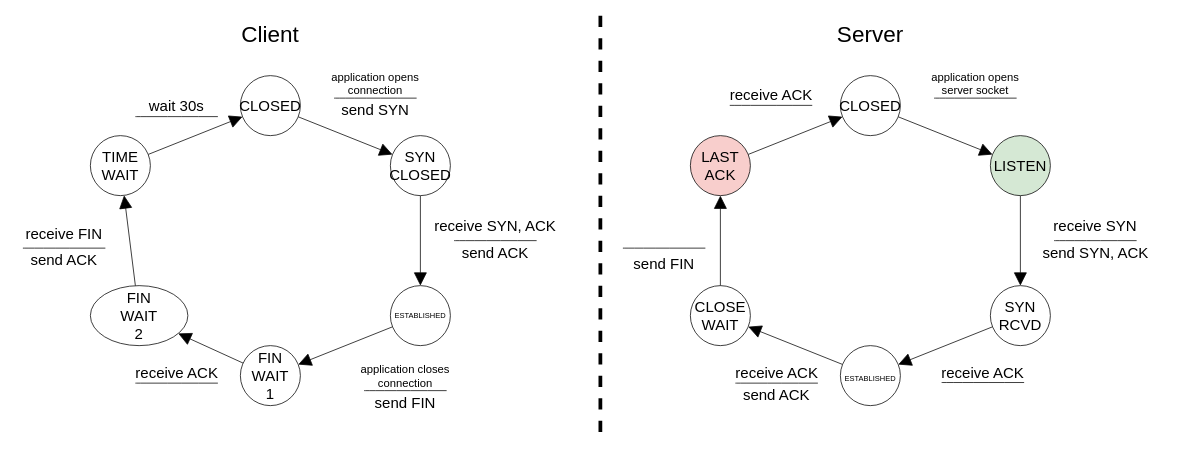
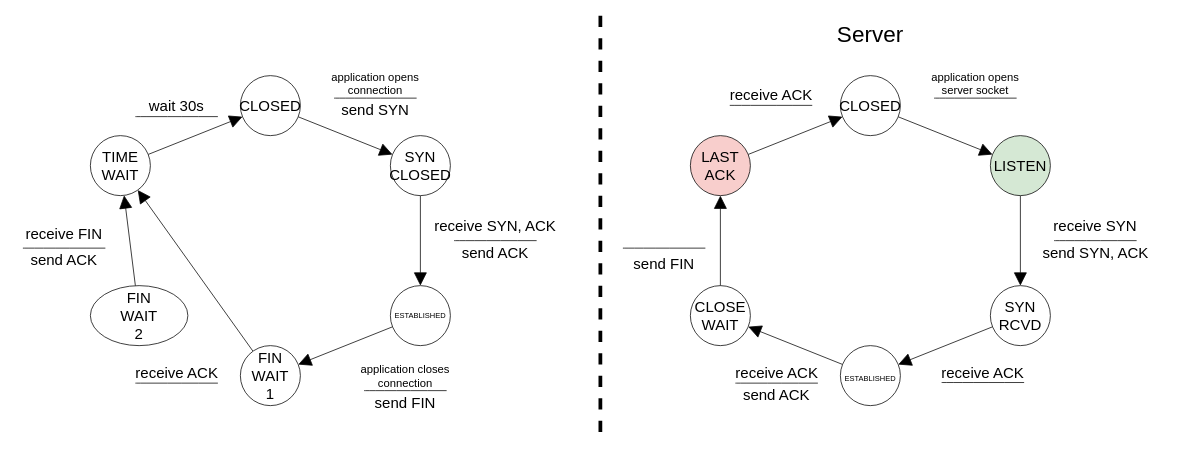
(270, 34) -> none
(217, 351) -> (199, 276)
